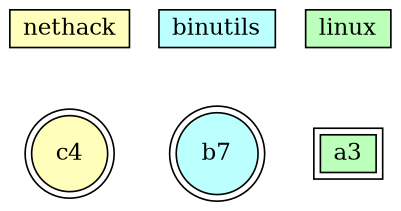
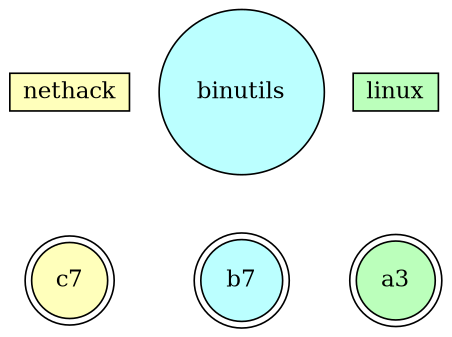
(217, 29) -> (242, 92)
(70, 154) -> (70, 281)
(348, 154) -> (396, 281)
